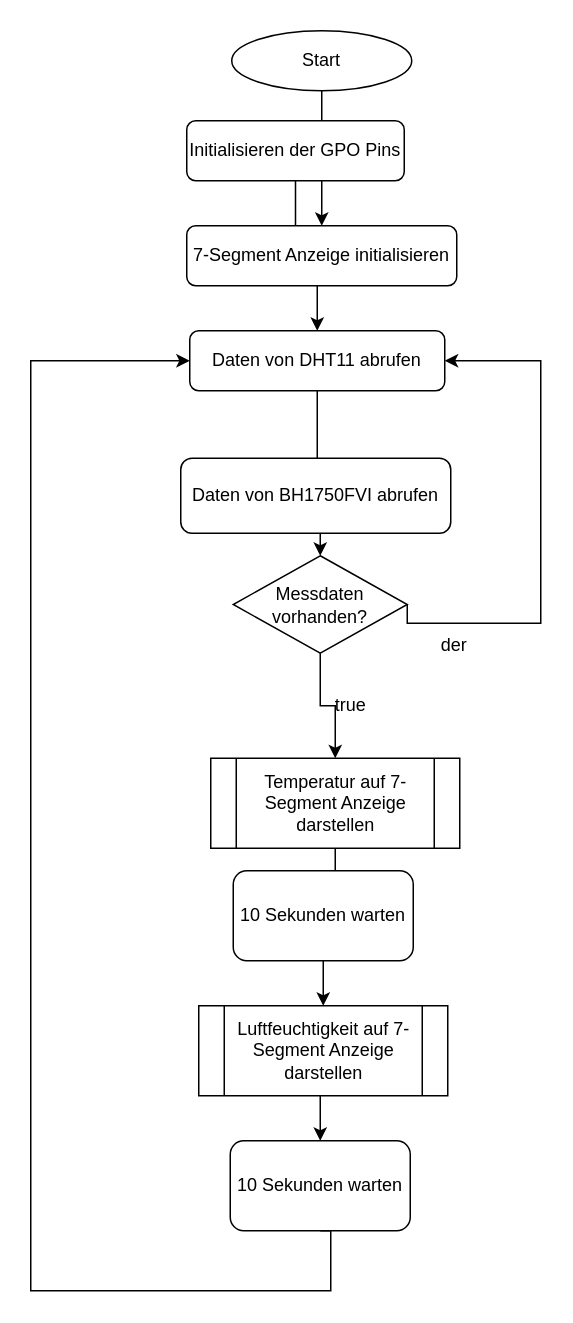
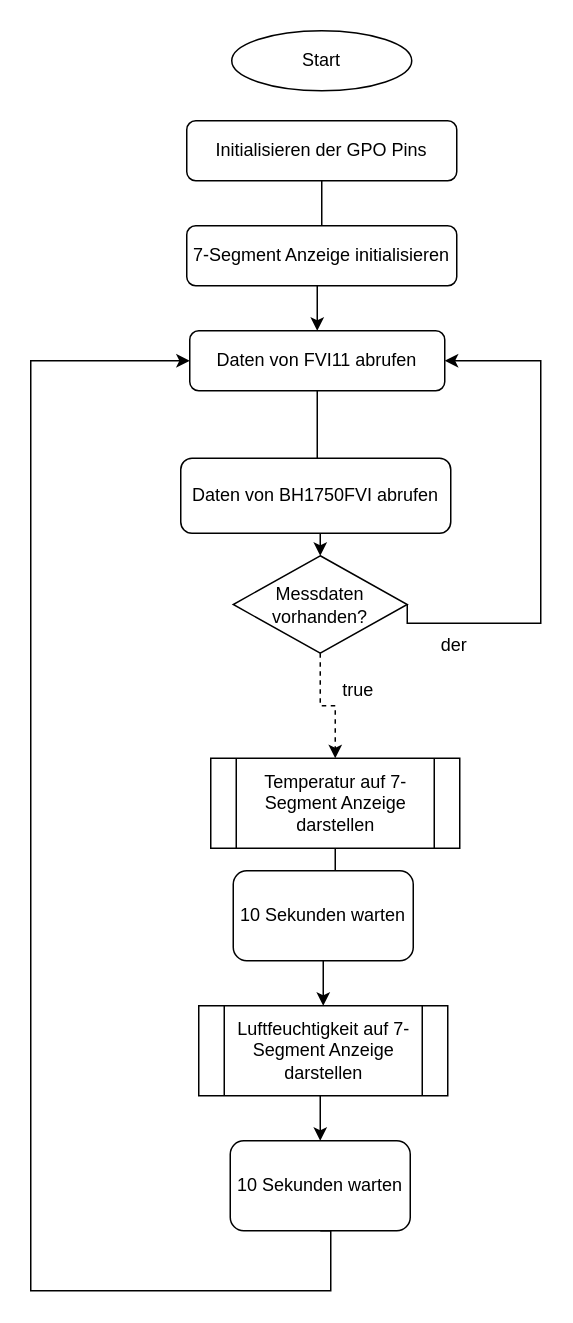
(322, 106) -> none
(296, 151) -> (322, 151)
(317, 361) -> (317, 361)
(323, 706) -> (323, 706)
(350, 706) -> (358, 691)
